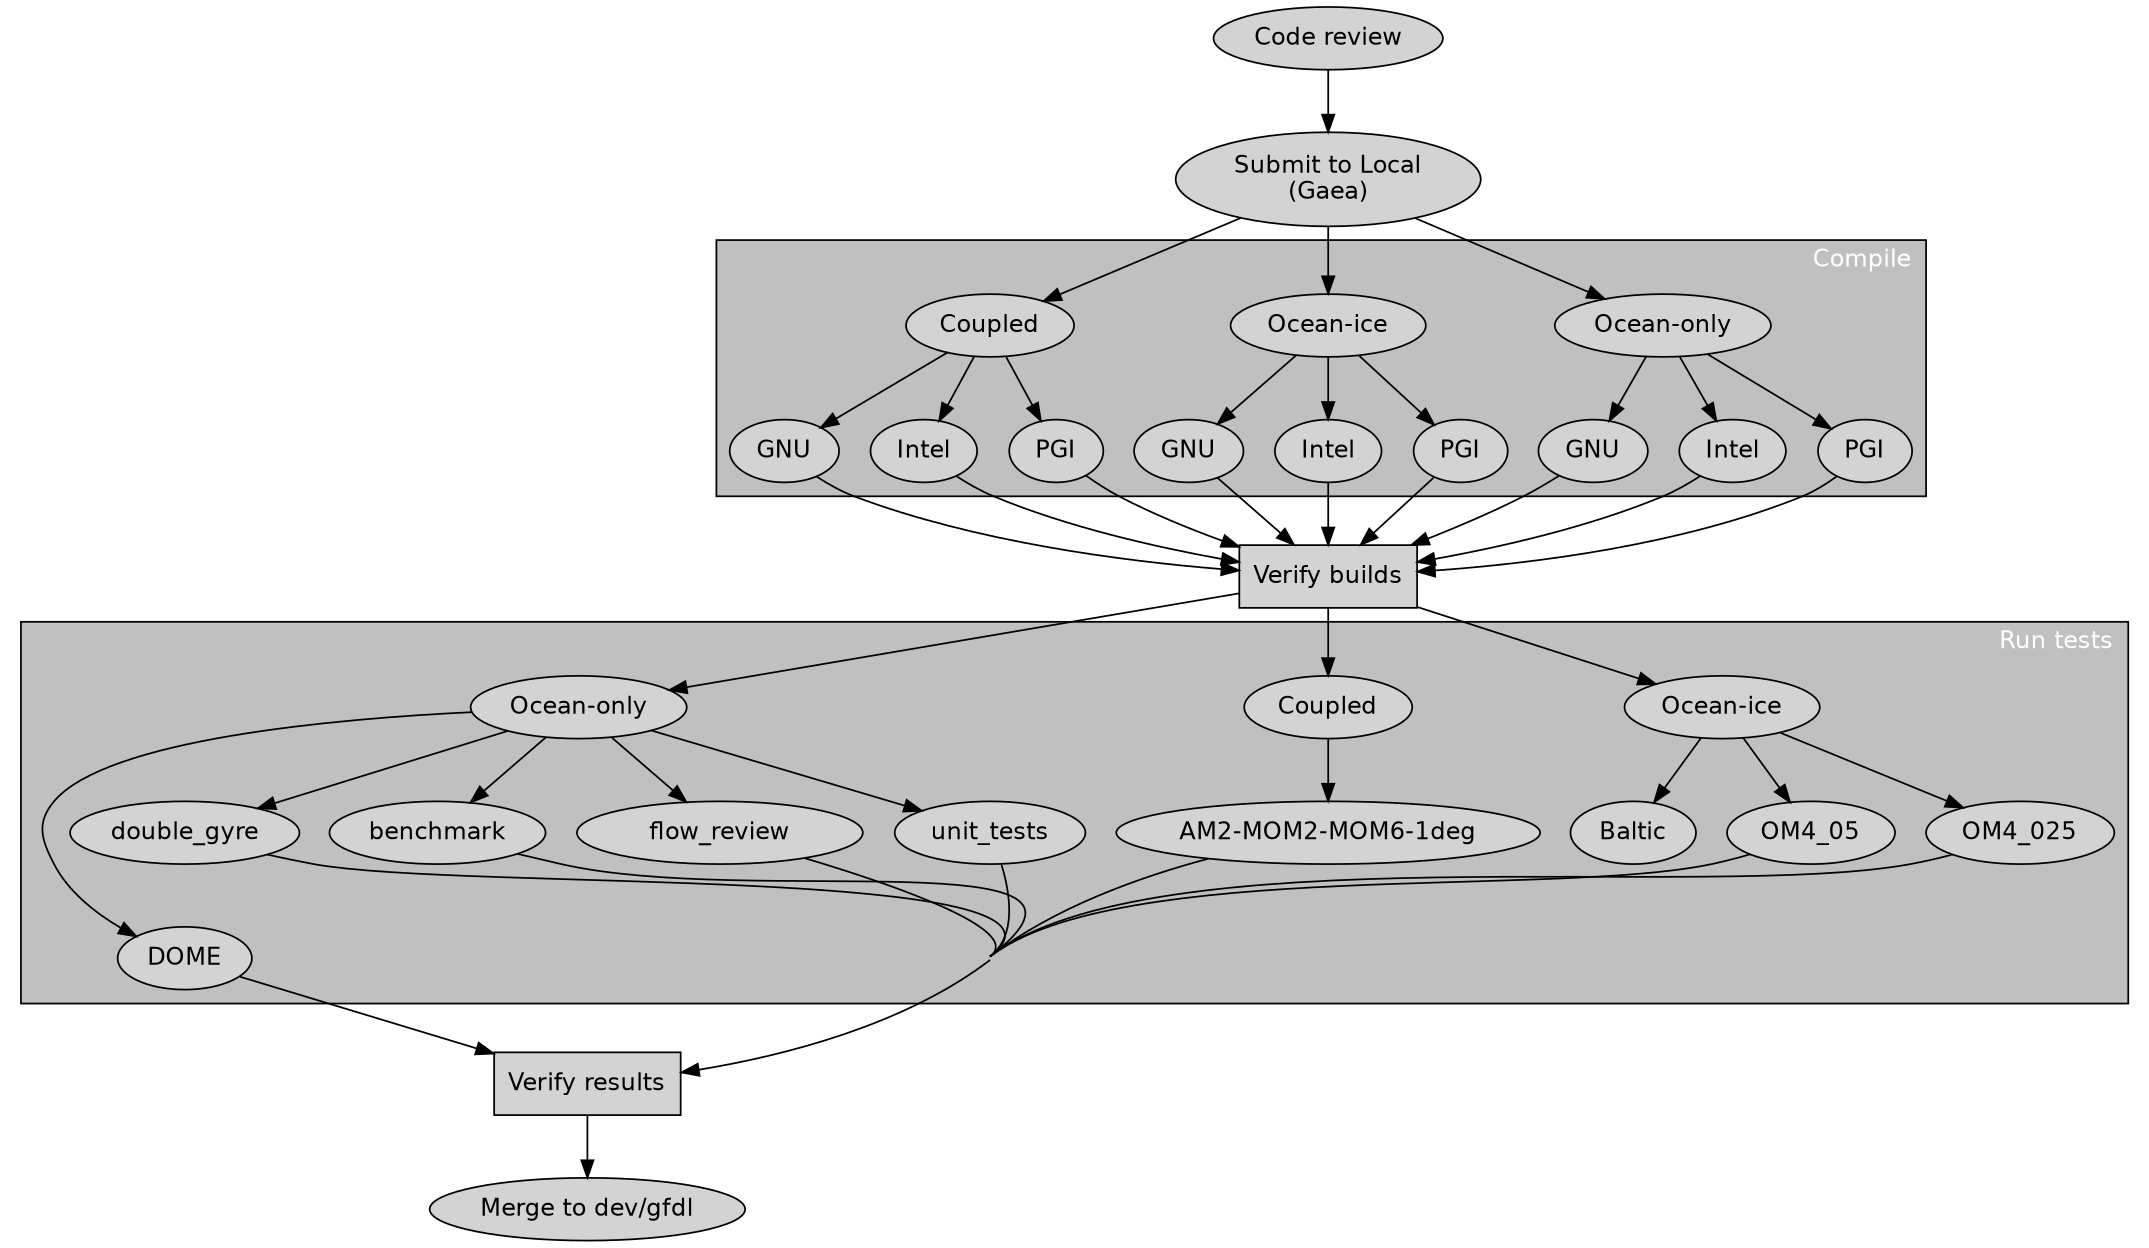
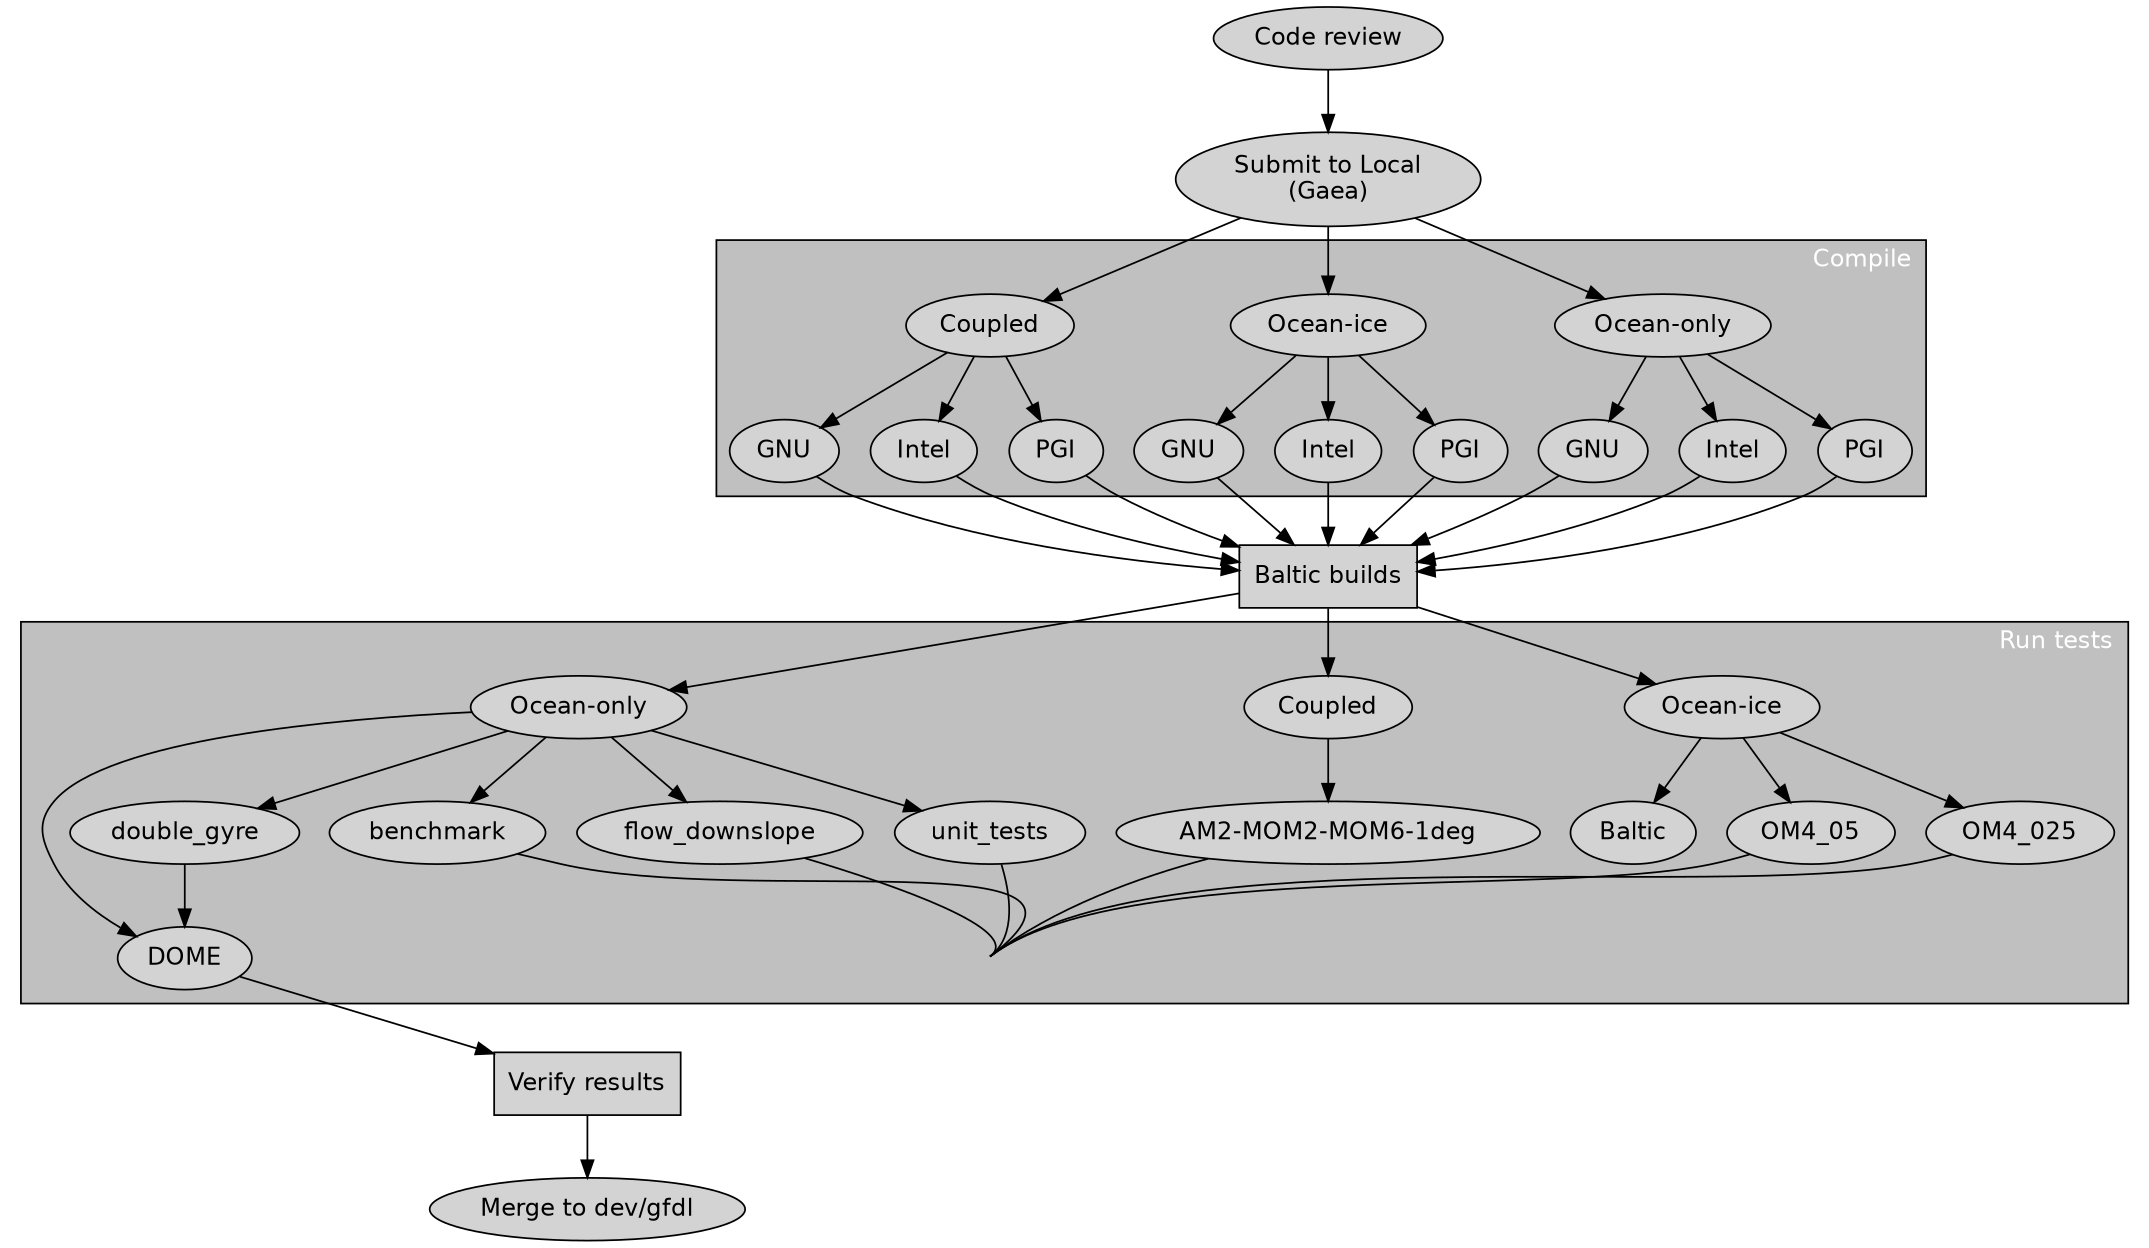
(1328, 576) -> (1328, 576)
(720, 833) -> (720, 833)
(594, 880) -> (185, 887)
